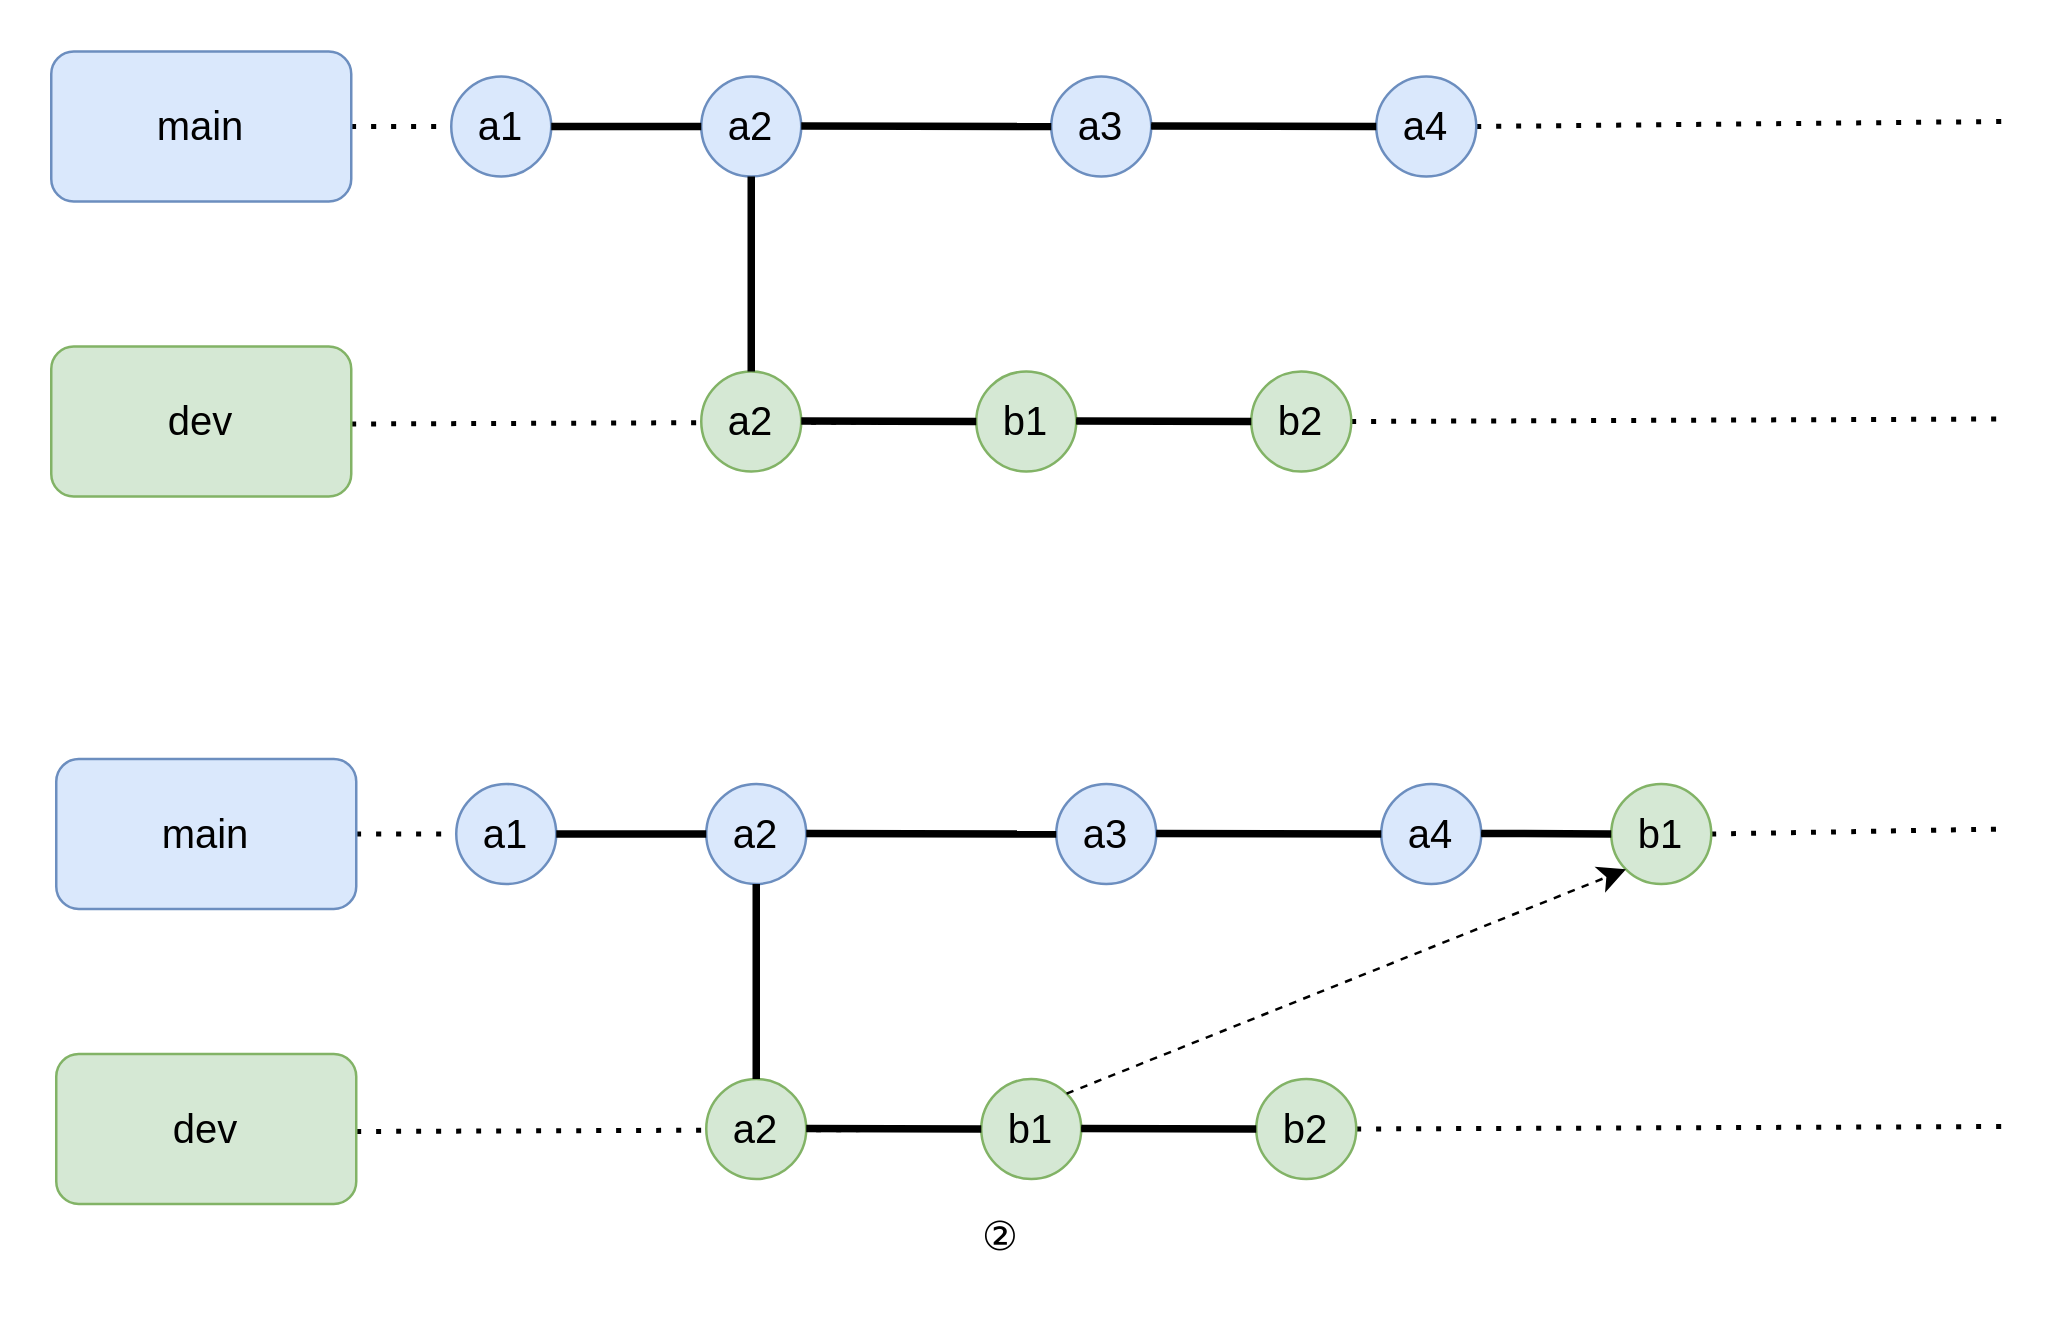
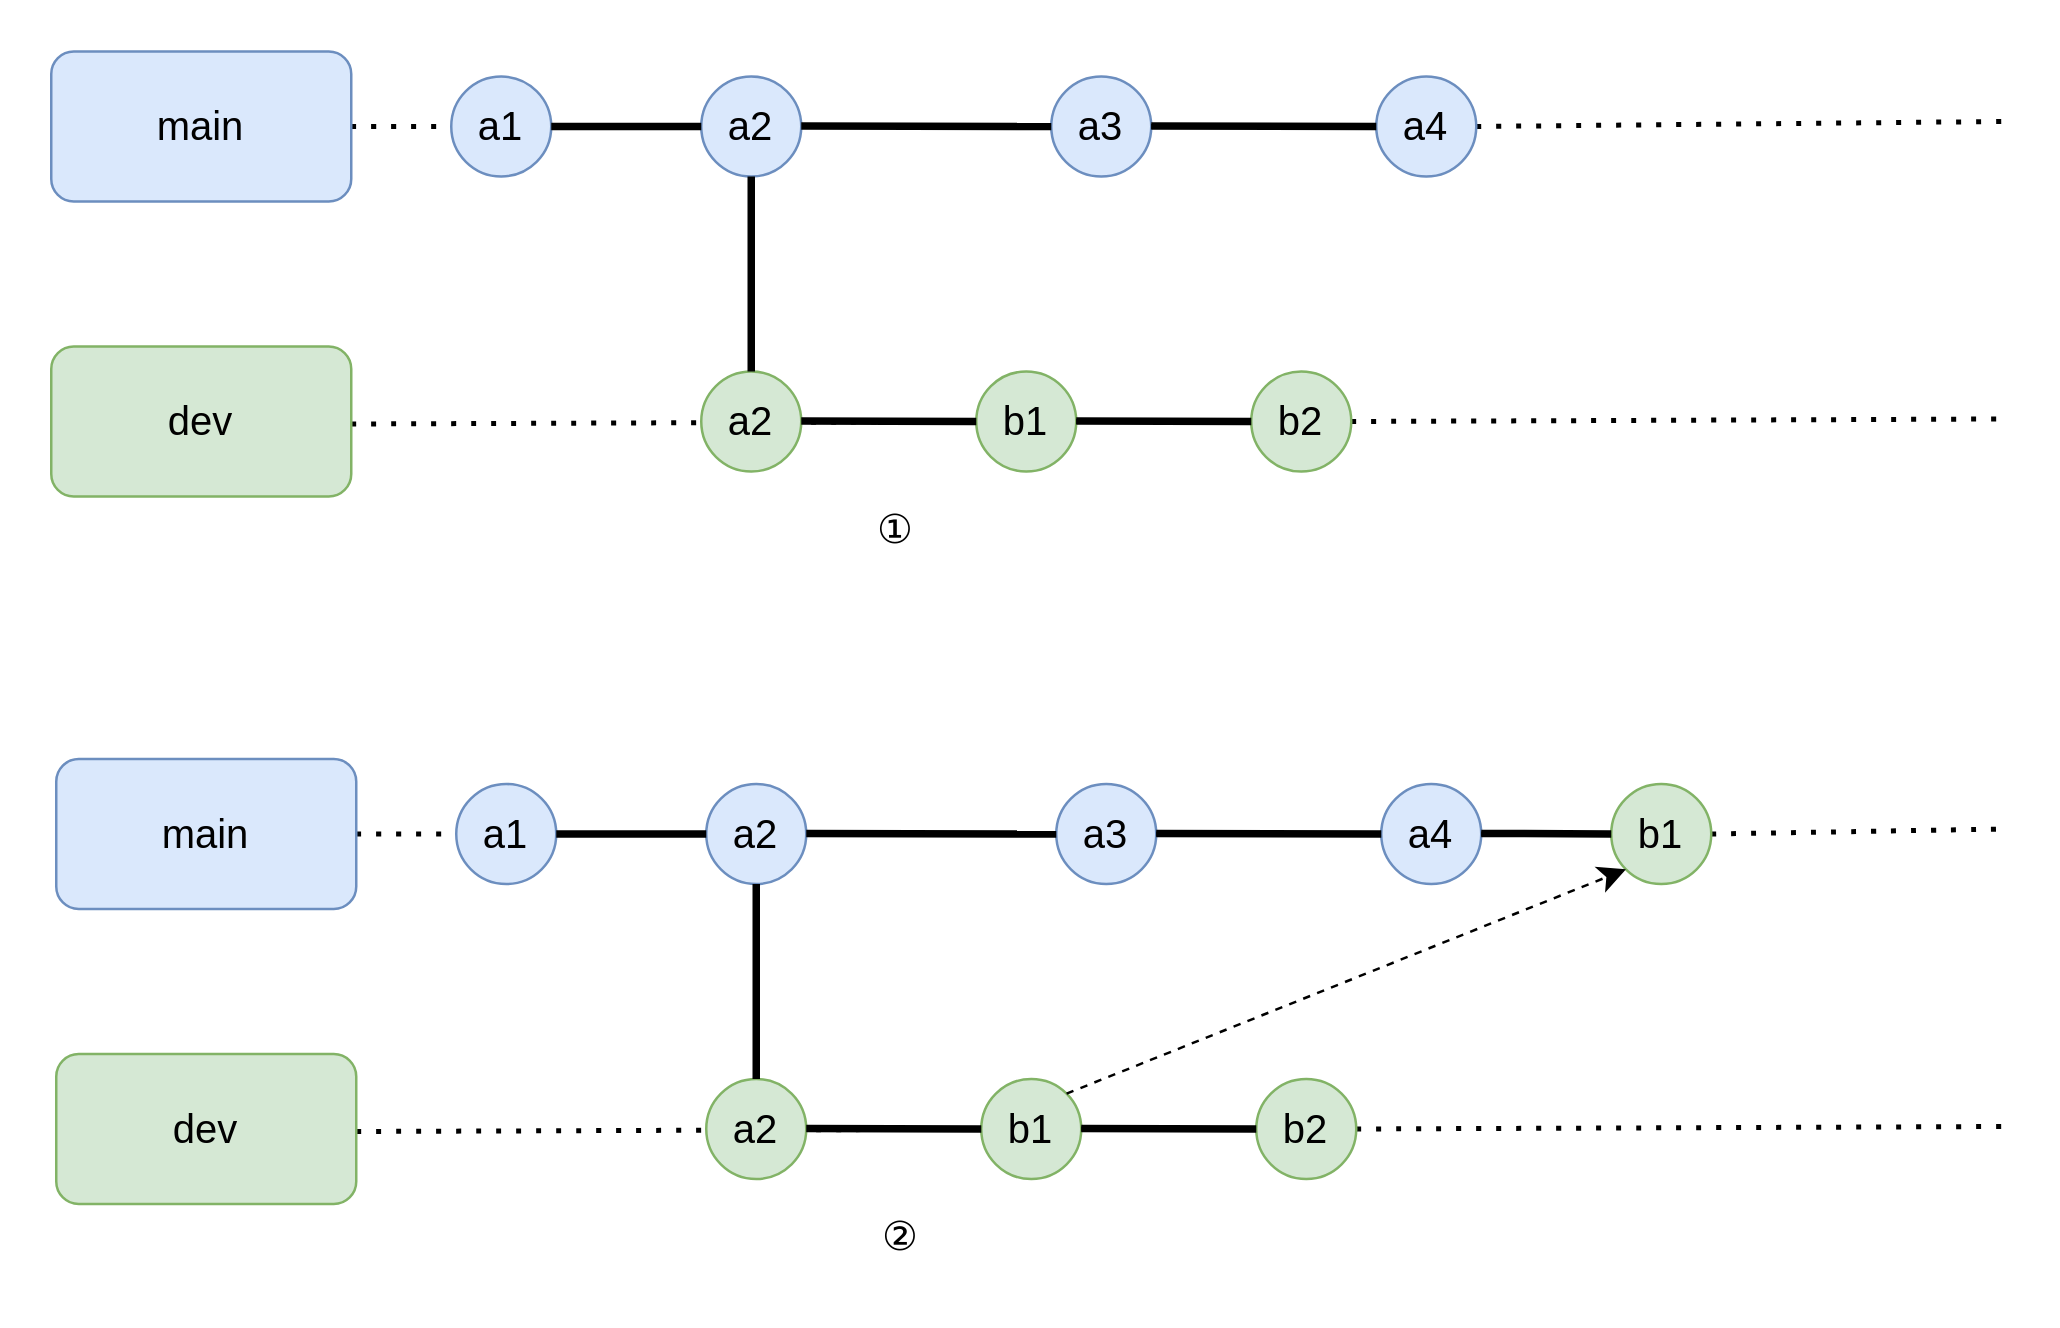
none -> (896, 529)
(1001, 1236) -> (901, 1236)
